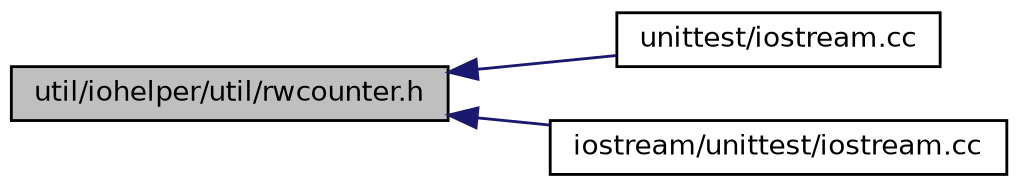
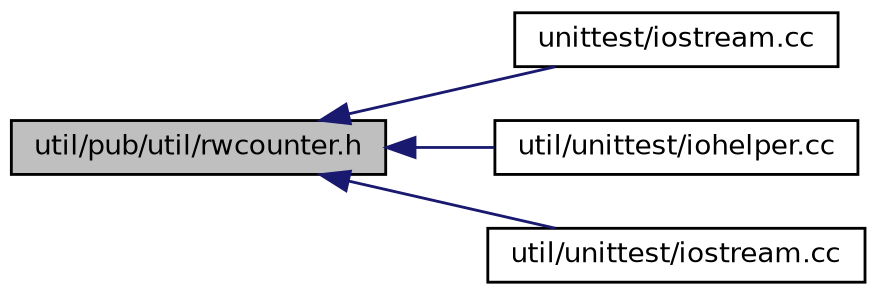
(230, 94) -> (199, 147)
none -> (676, 147)
(779, 147) -> (676, 255)
